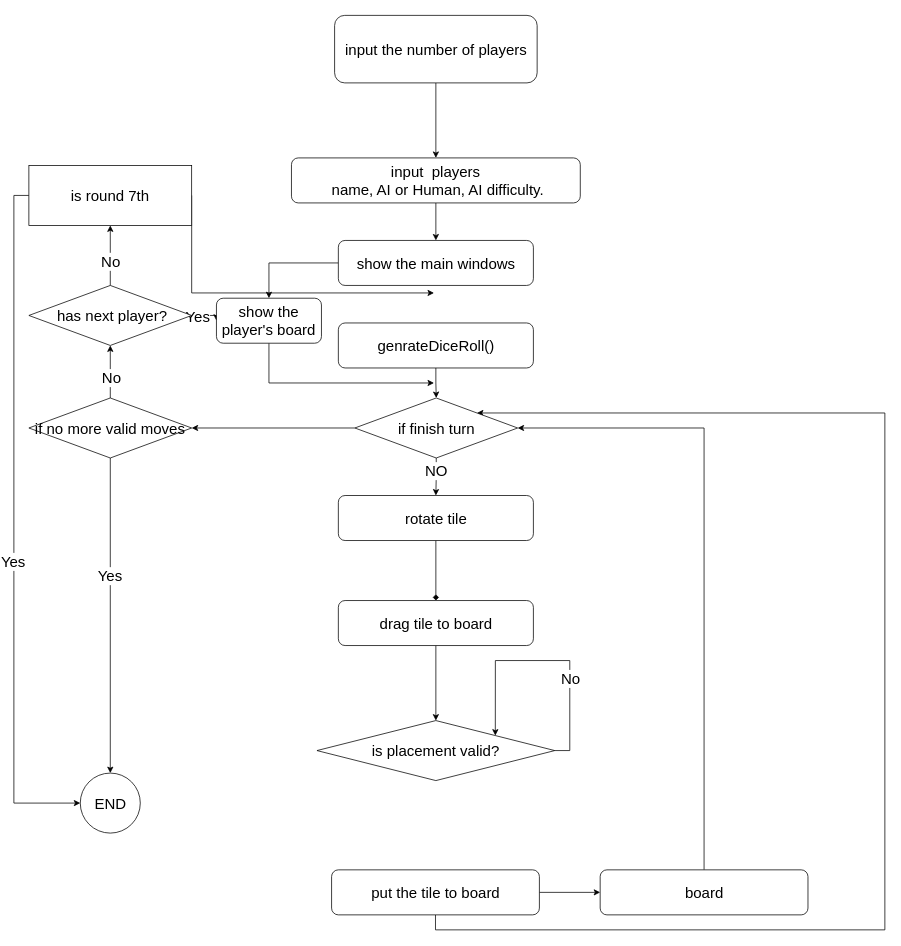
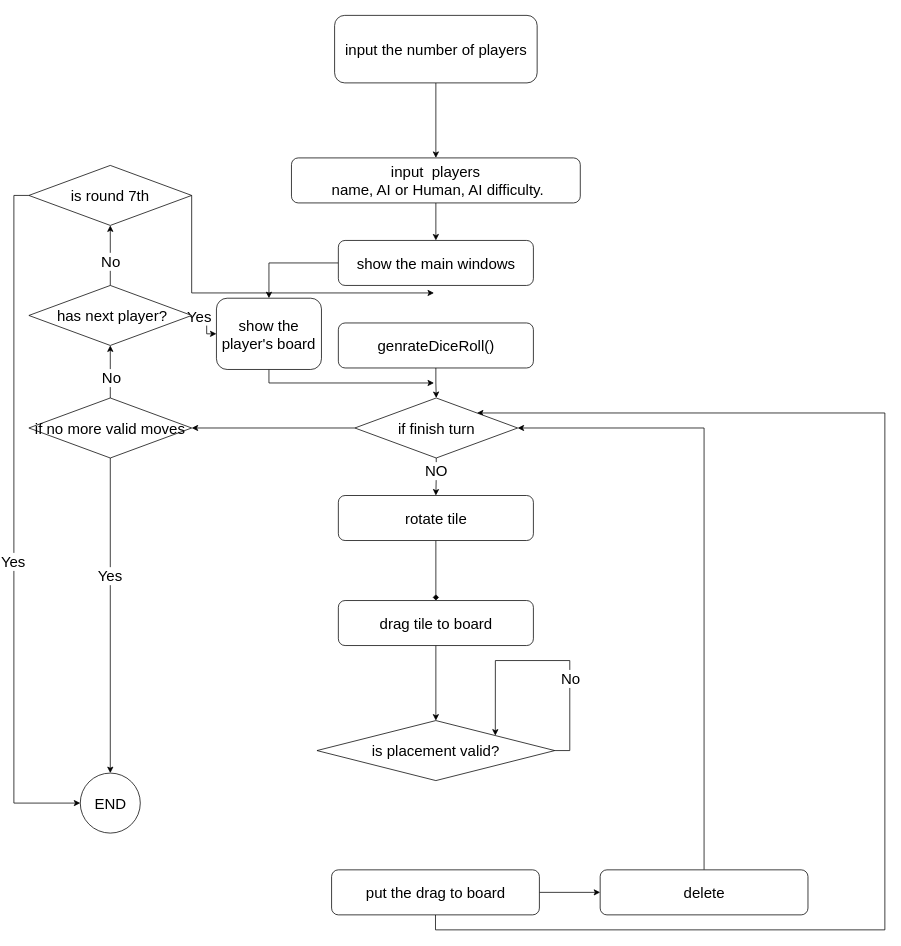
(110, 195) -> (110, 195)
(269, 321) -> (269, 334)
(436, 892) -> (436, 892)
(704, 892) -> (704, 892)
